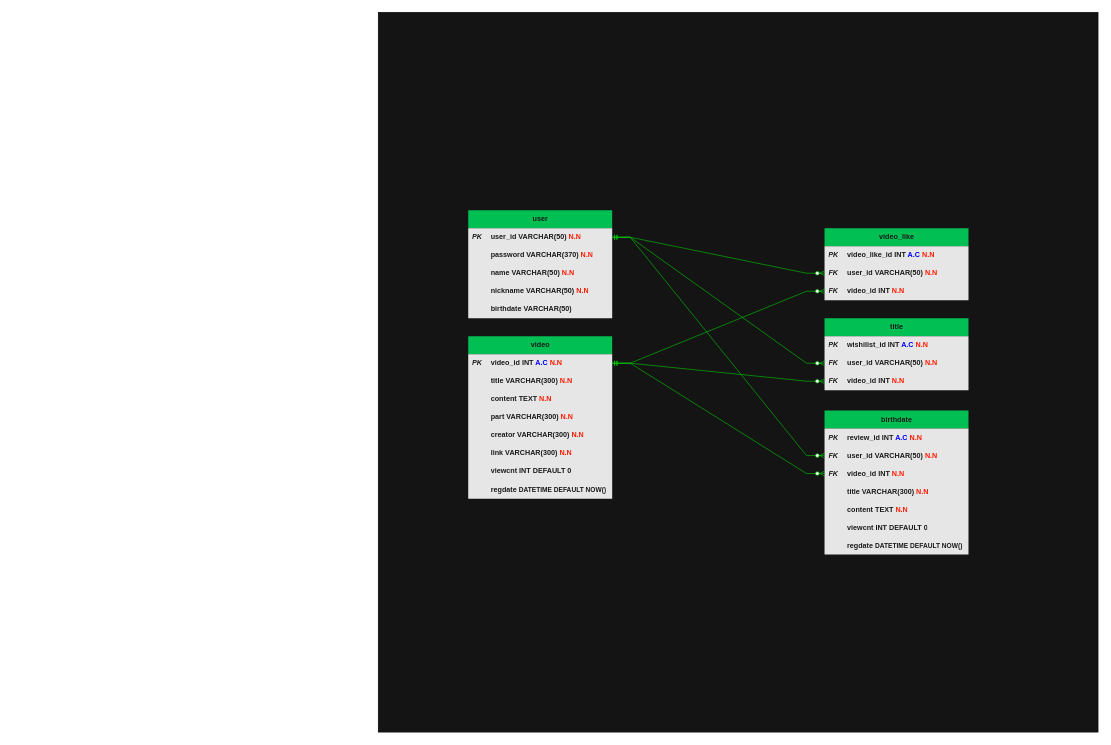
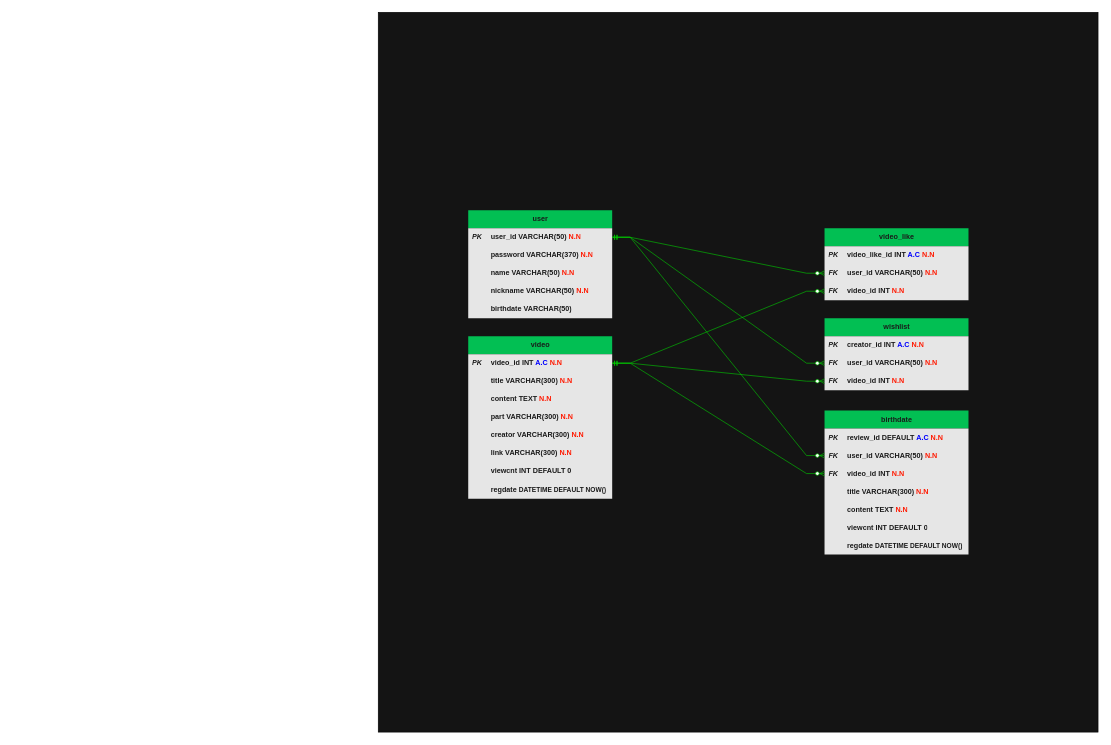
(897, 327) -> (897, 327)
(887, 345) -> (886, 345)
(883, 438) -> (891, 438)
